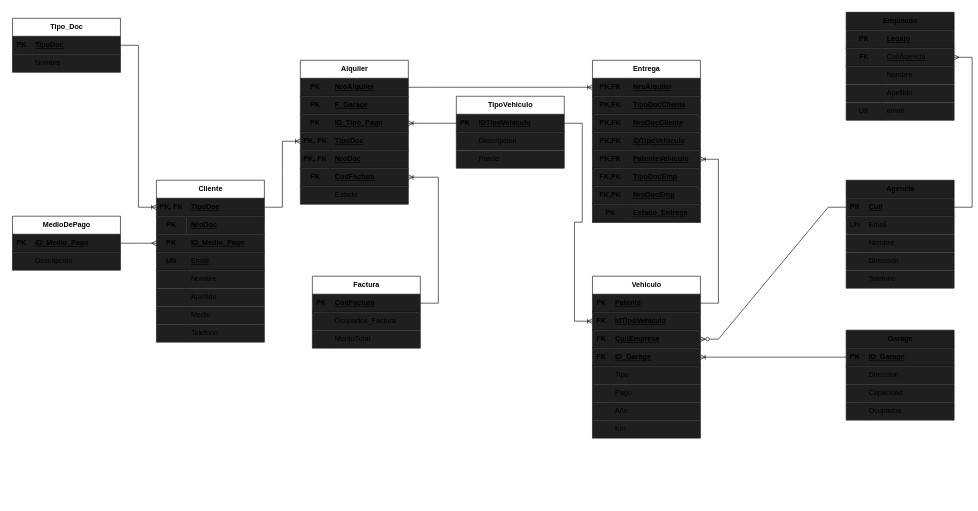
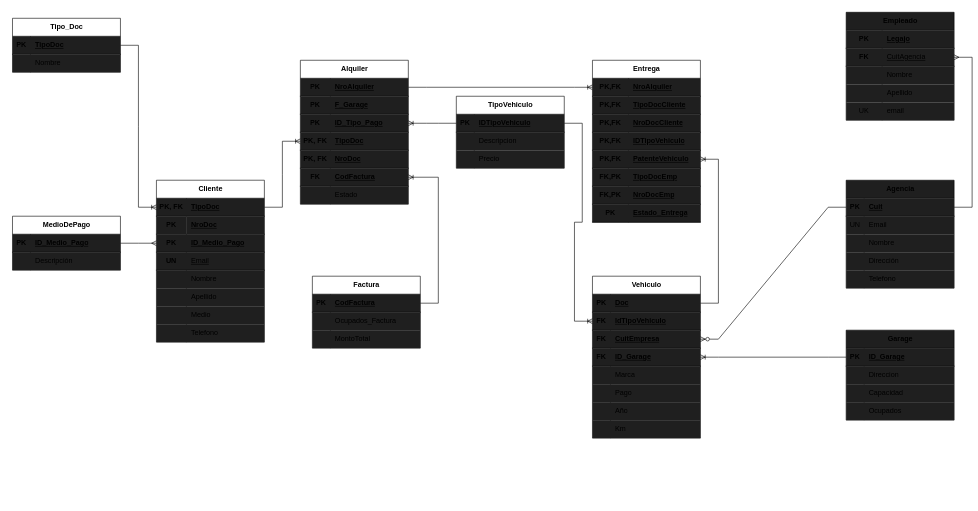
(629, 303) -> (621, 303)
(622, 375) -> (625, 375)
